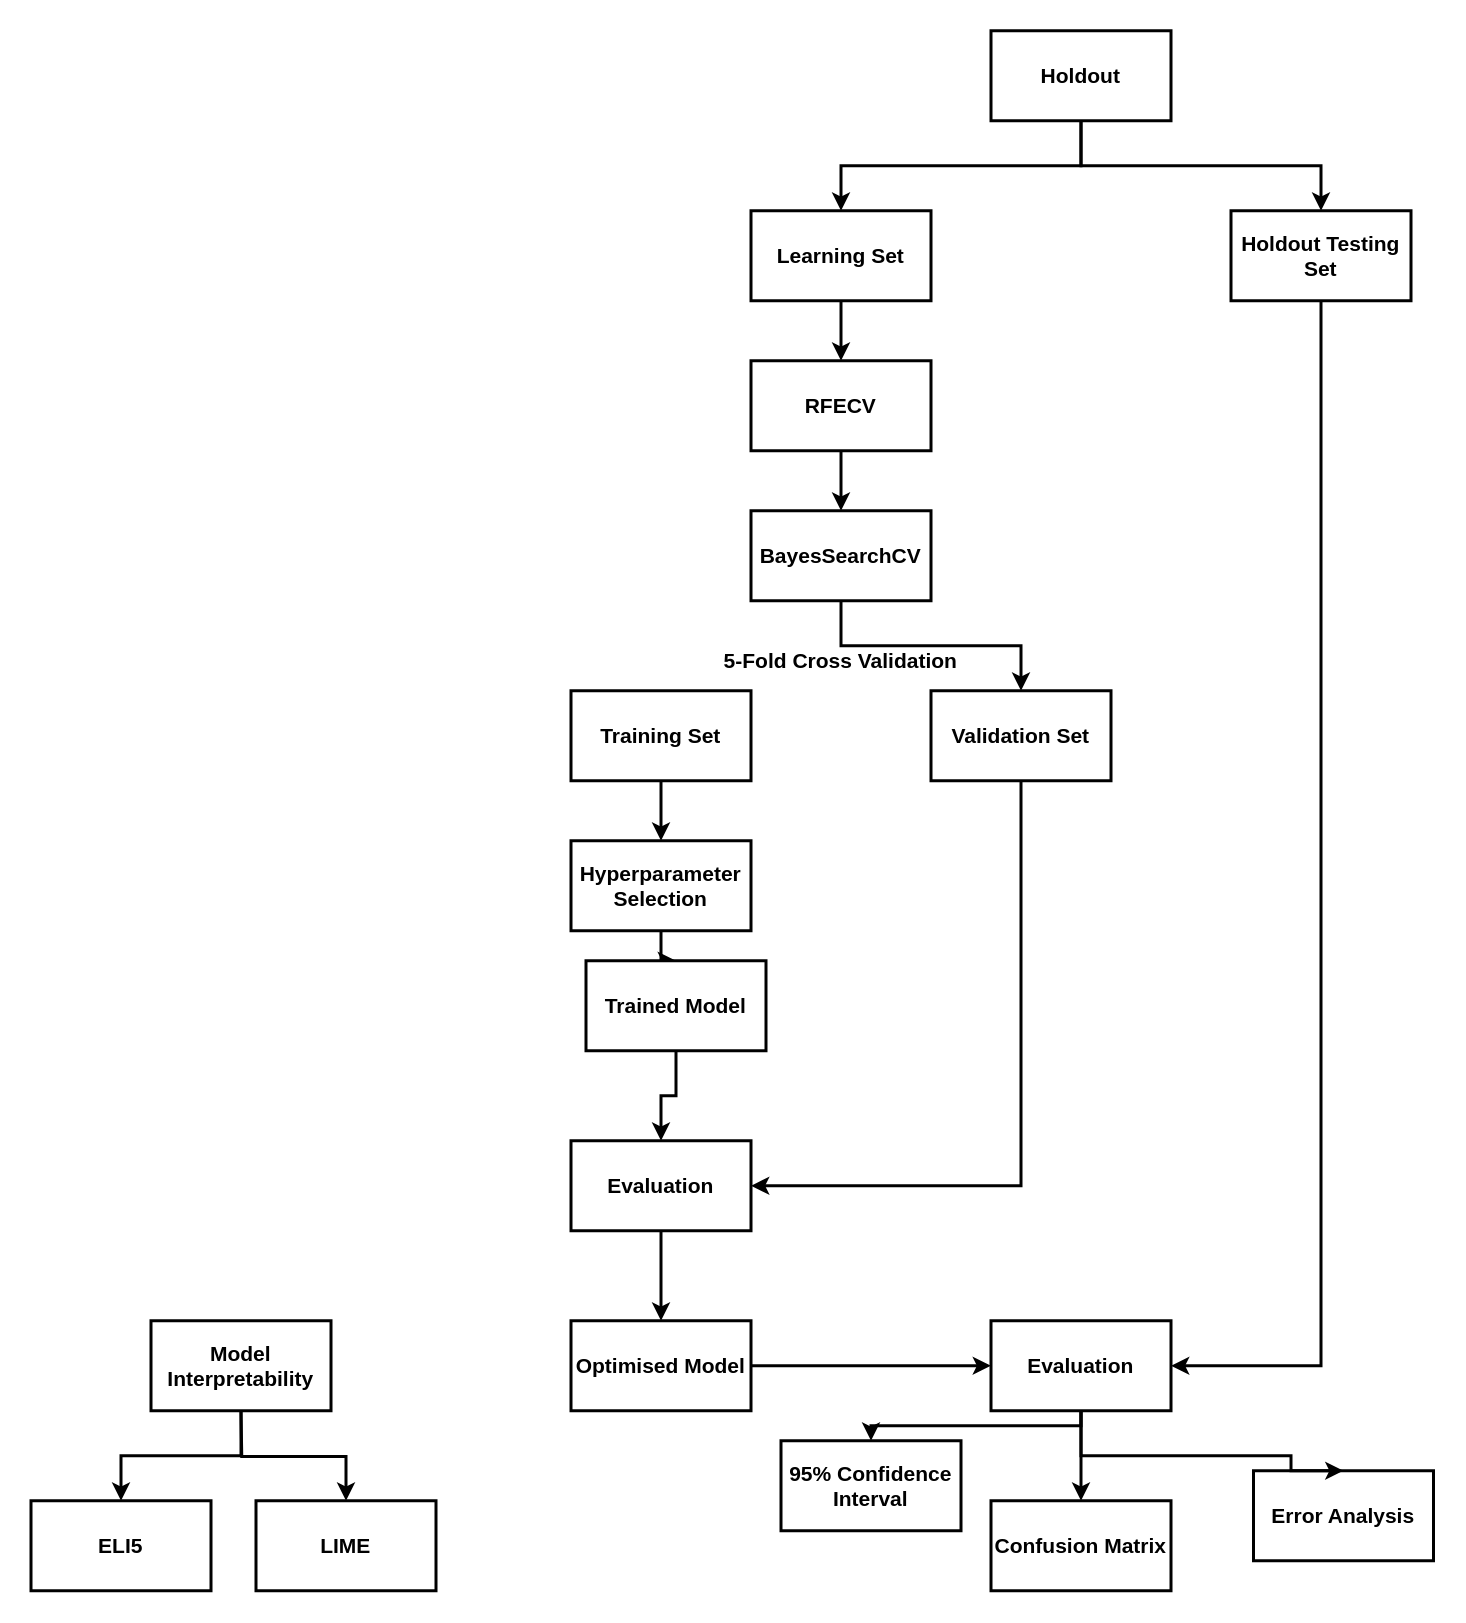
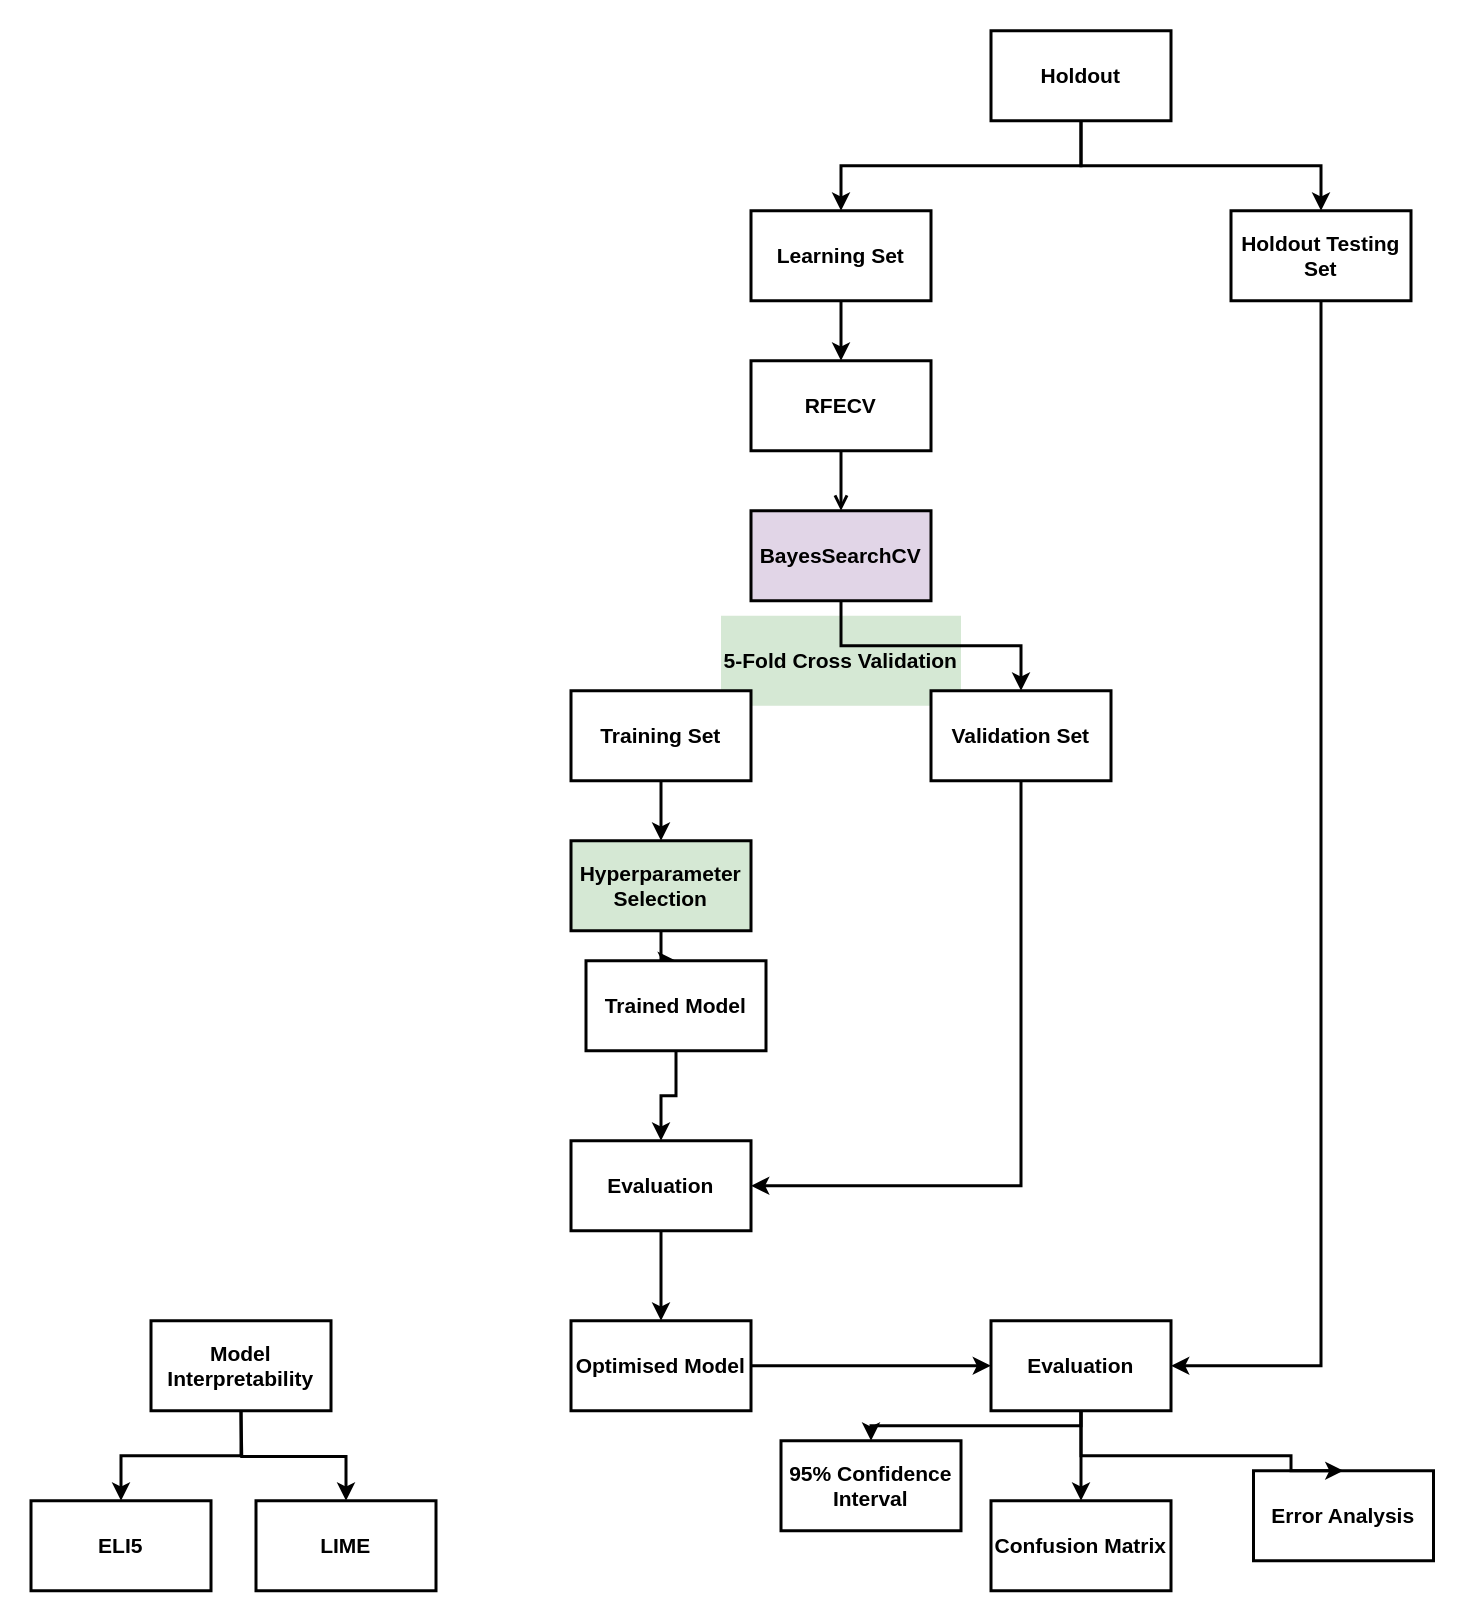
(841, 495) -> (841, 497)
(841, 556) -> (841, 556)
(841, 661) -> (841, 661)
(661, 886) -> (661, 886)
